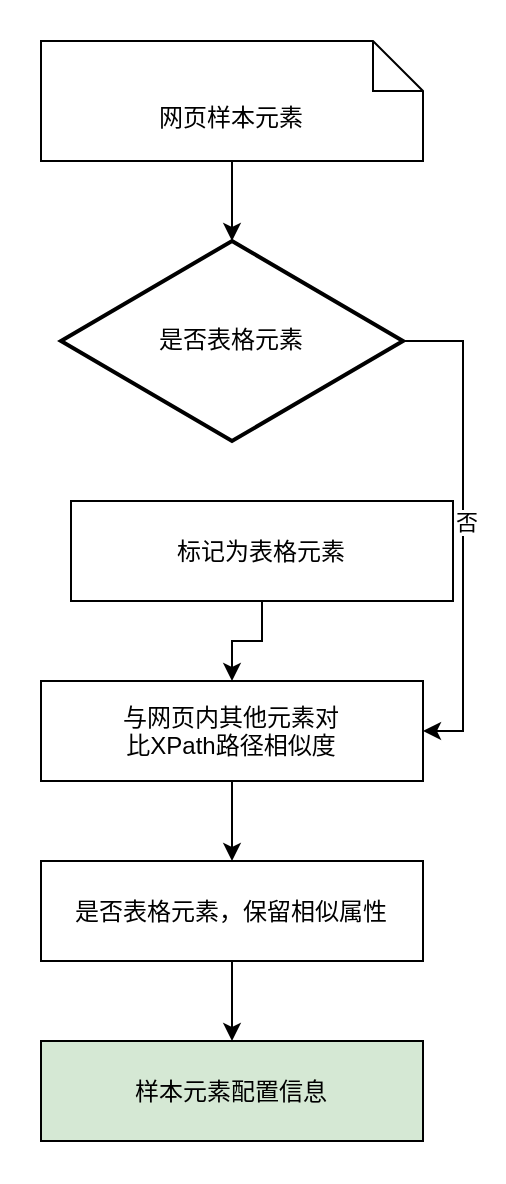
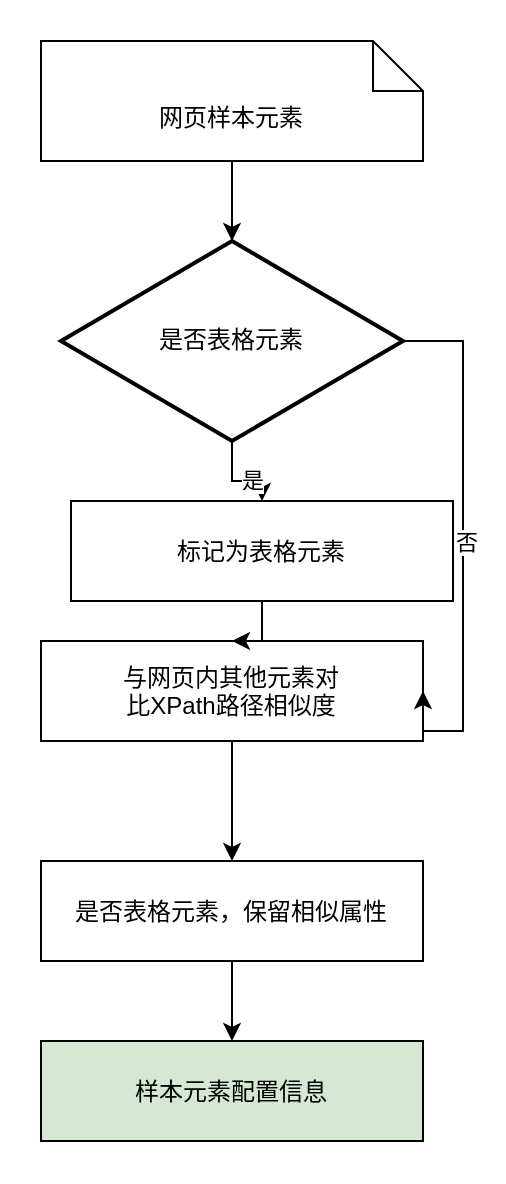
none -> (232, 479)
(232, 731) -> (232, 691)
